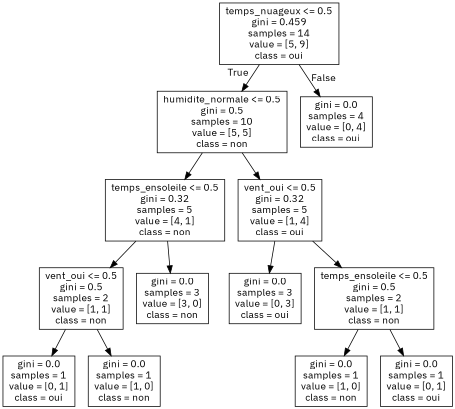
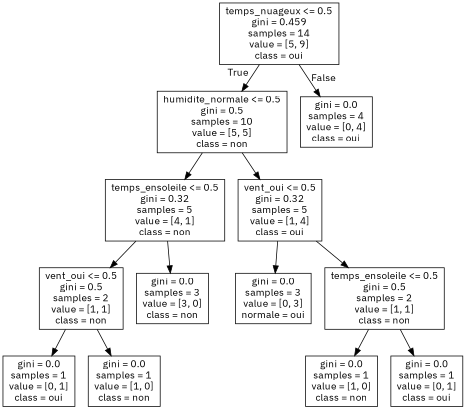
(265, 299) -> (273, 299)
